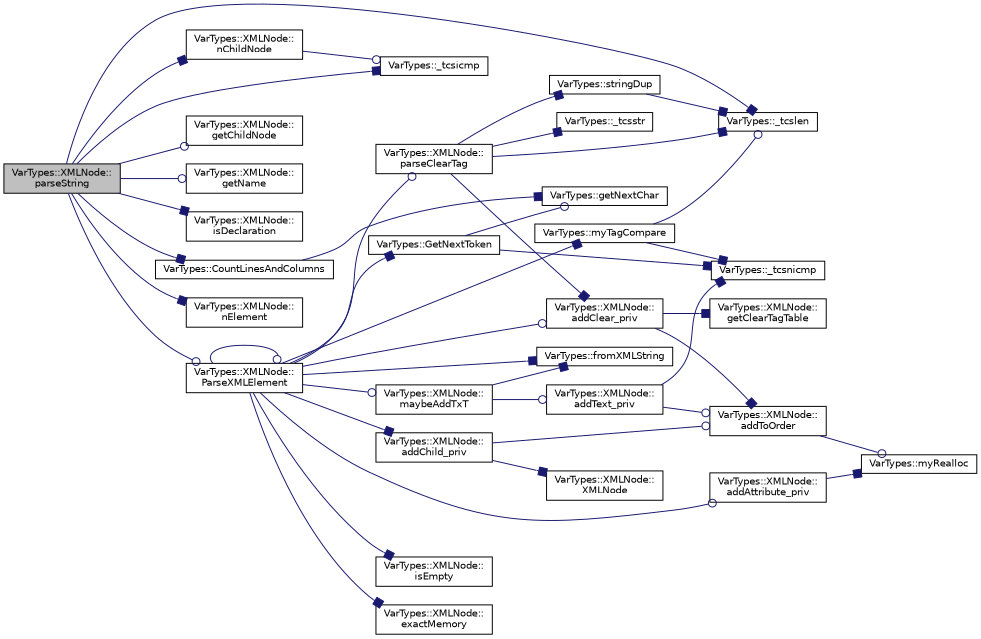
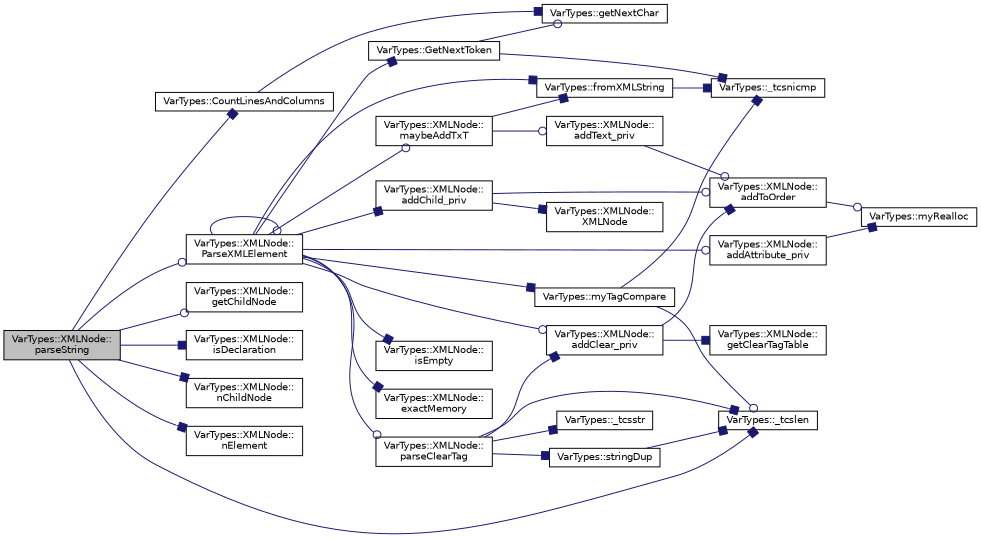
(434, 66) -> none
(244, 179) -> none
(692, 337) -> (687, 88)
